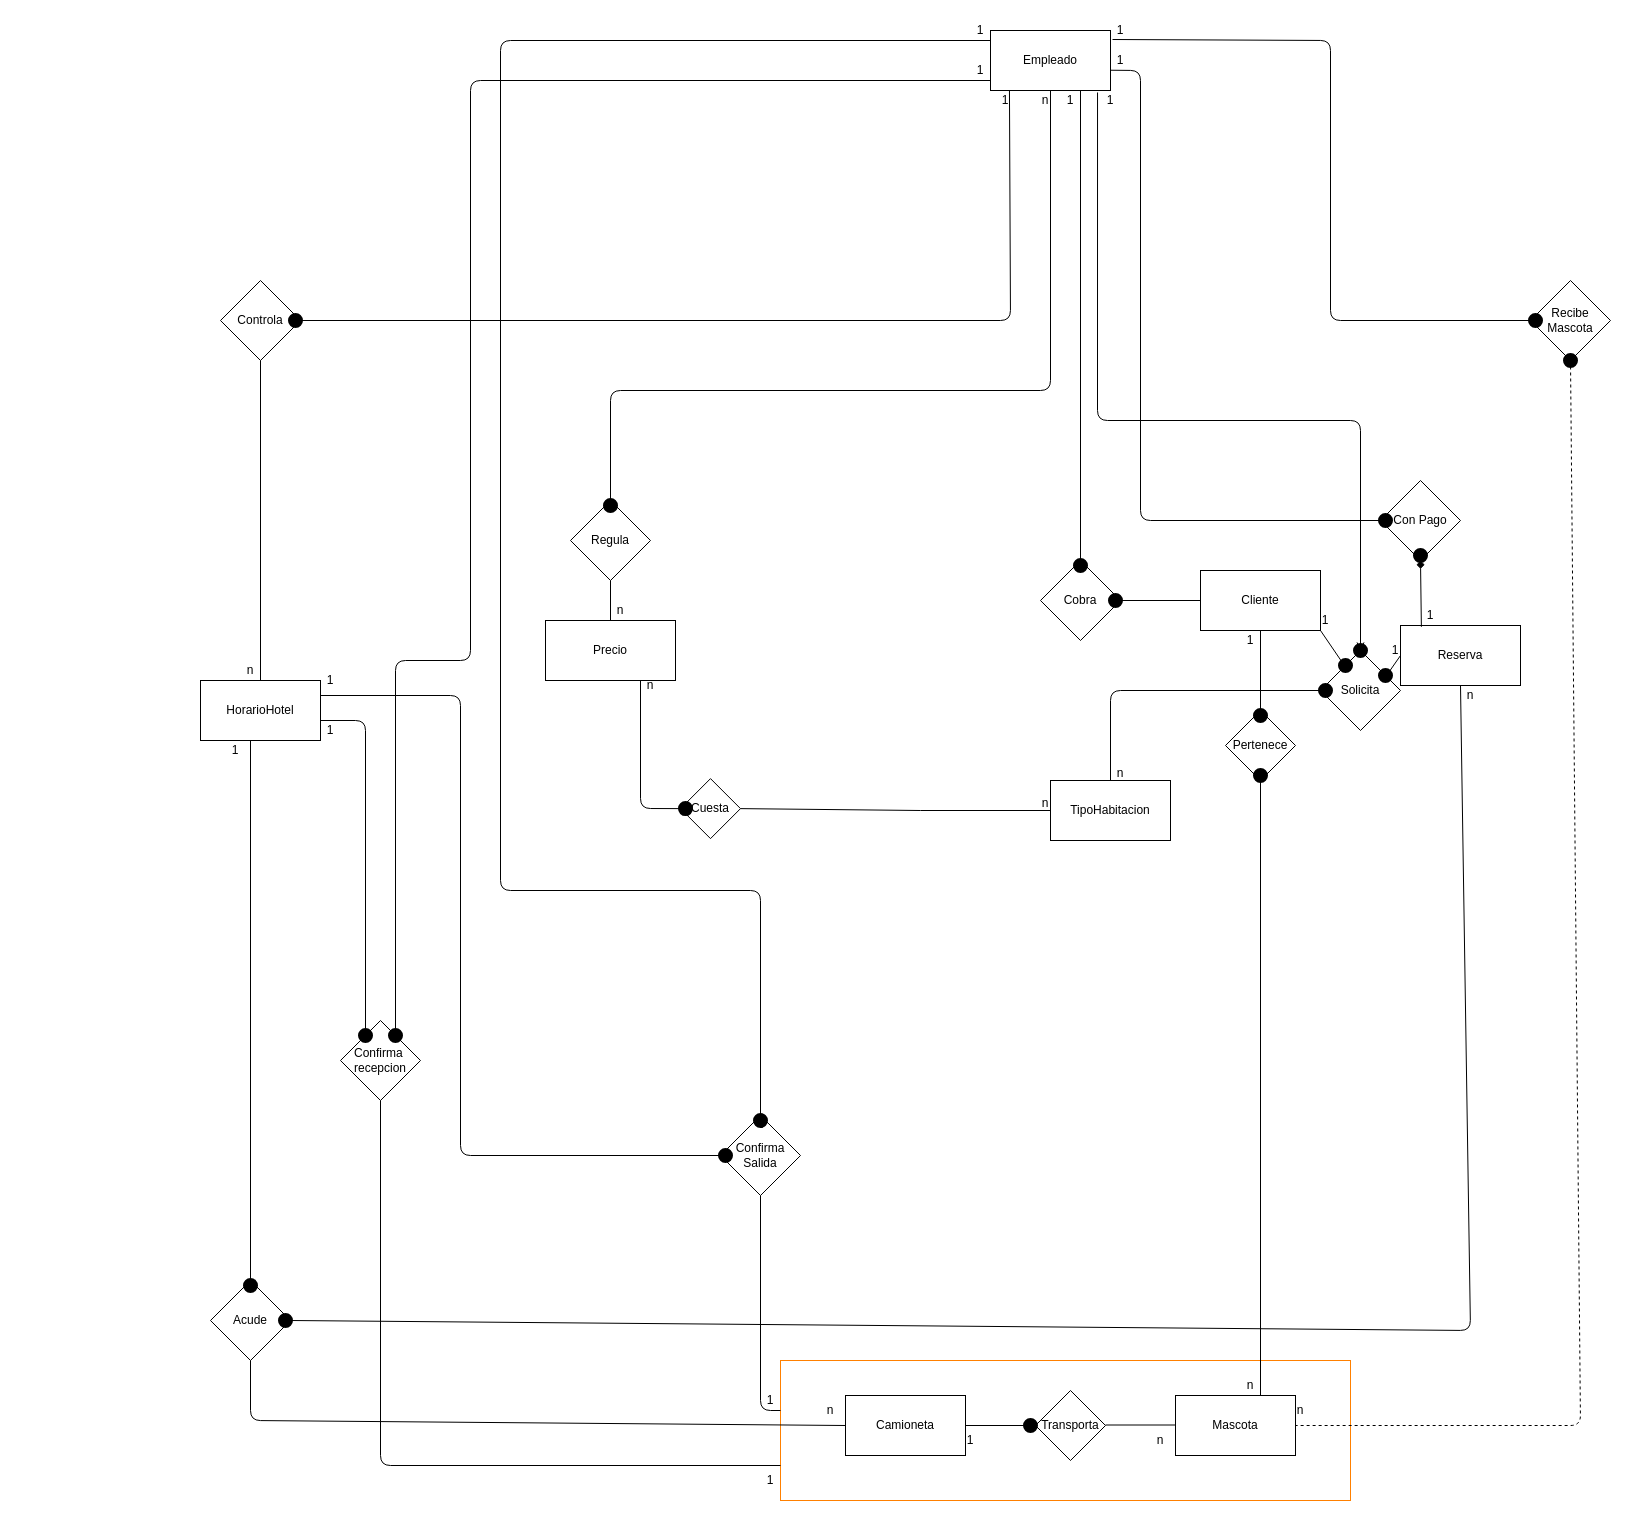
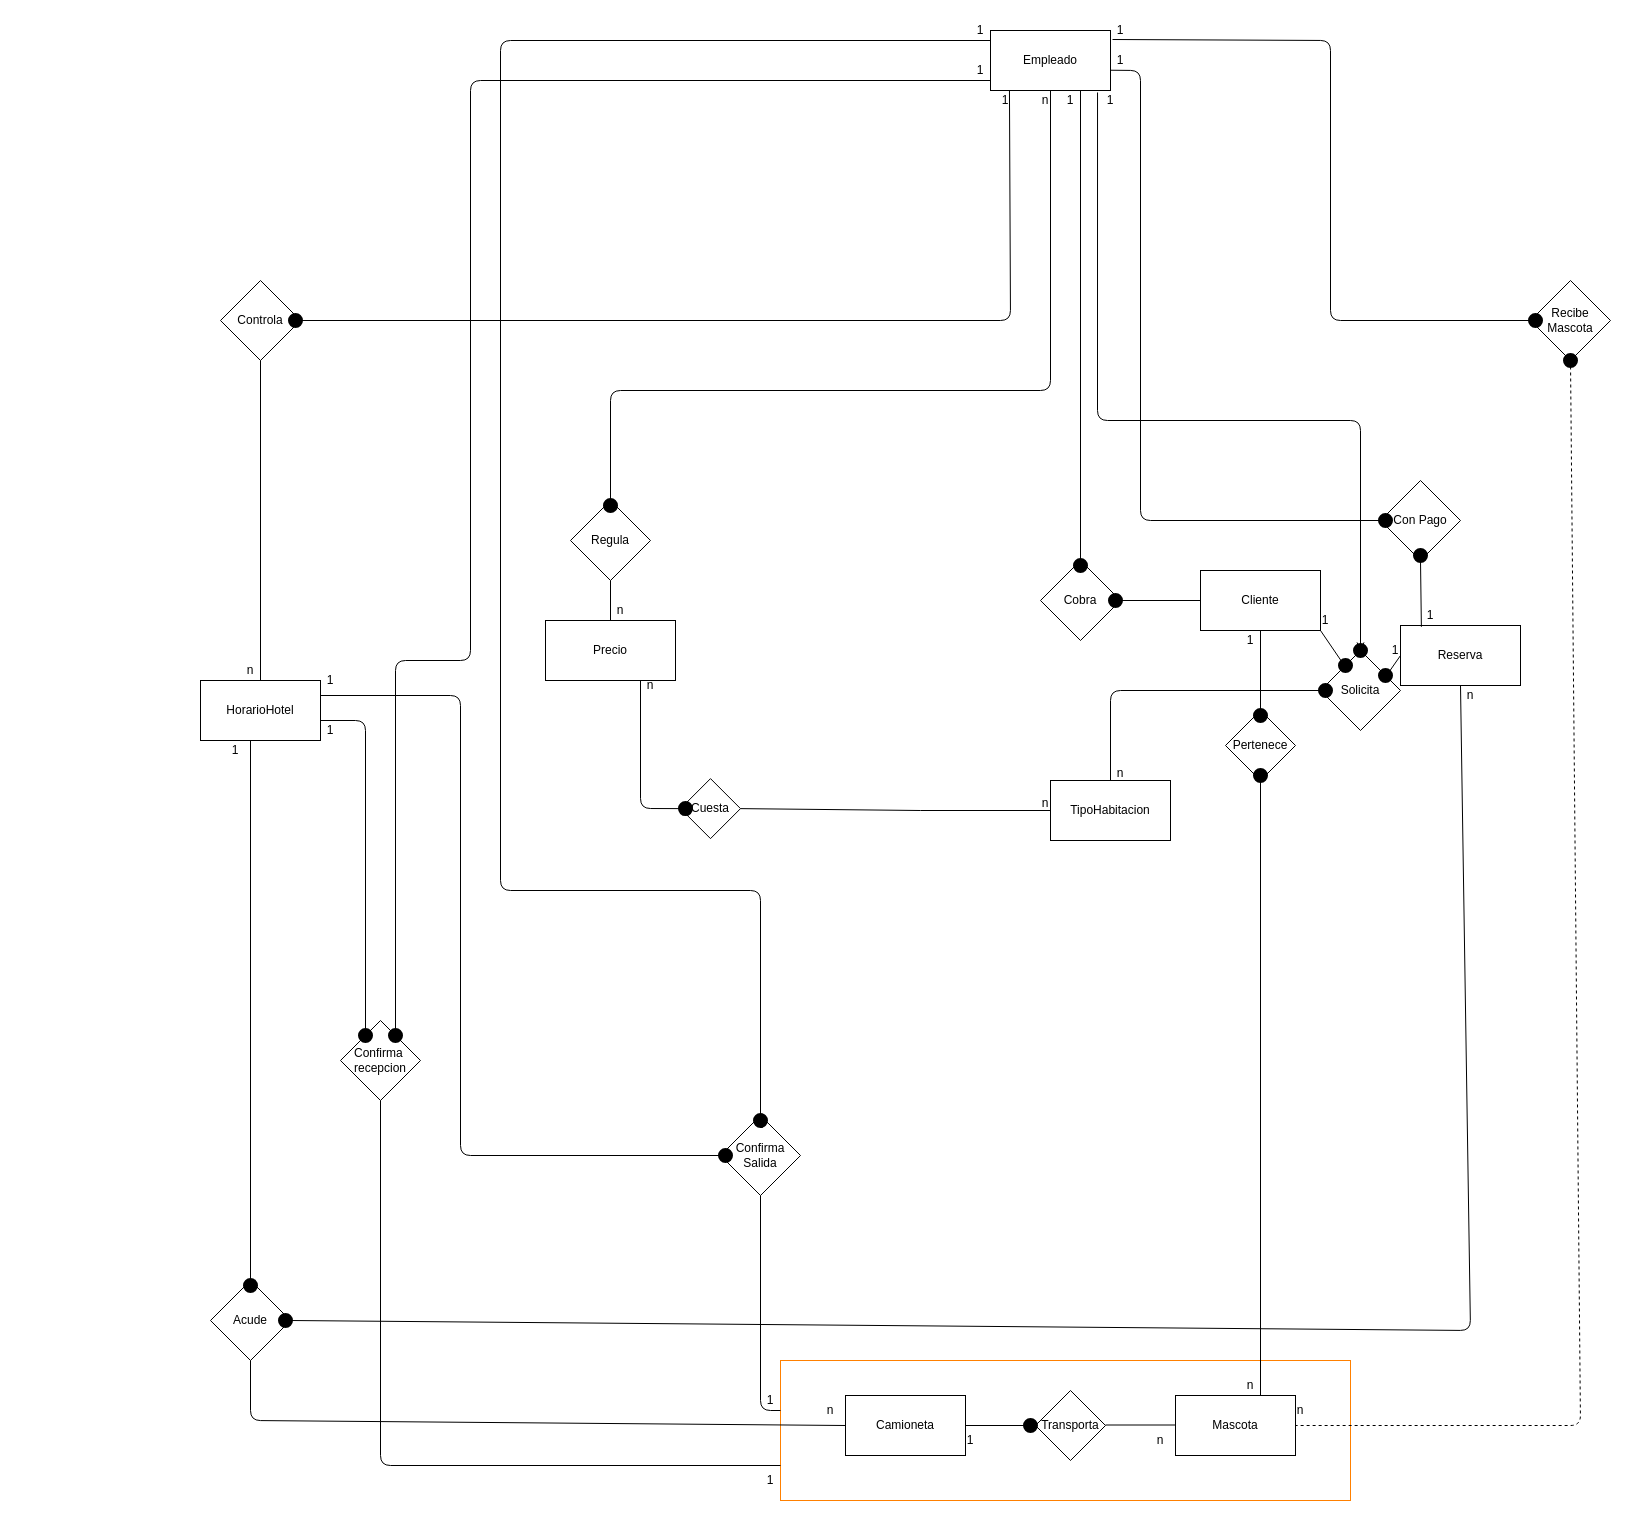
(1421, 569) -> (1421, 566)
